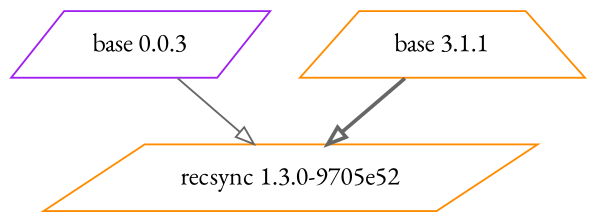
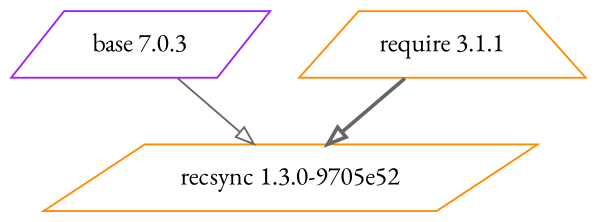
(141, 44) -> (141, 44)
(442, 44) -> (442, 44)
